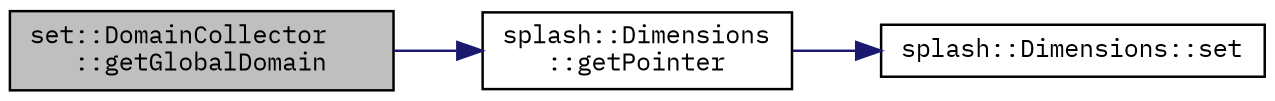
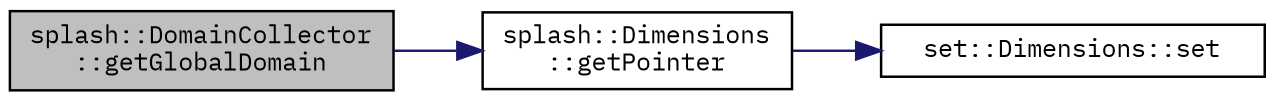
(202, 51) -> (202, 51)
(1073, 51) -> (1073, 51)
